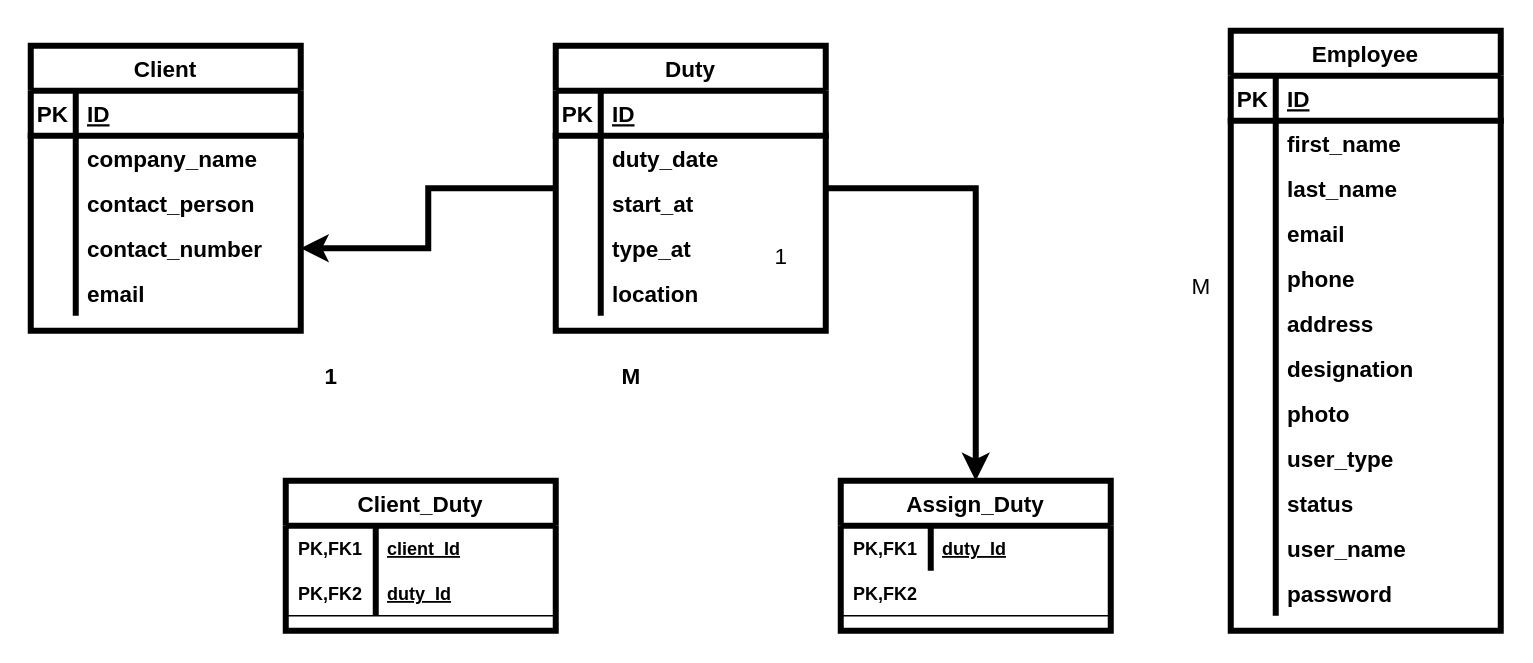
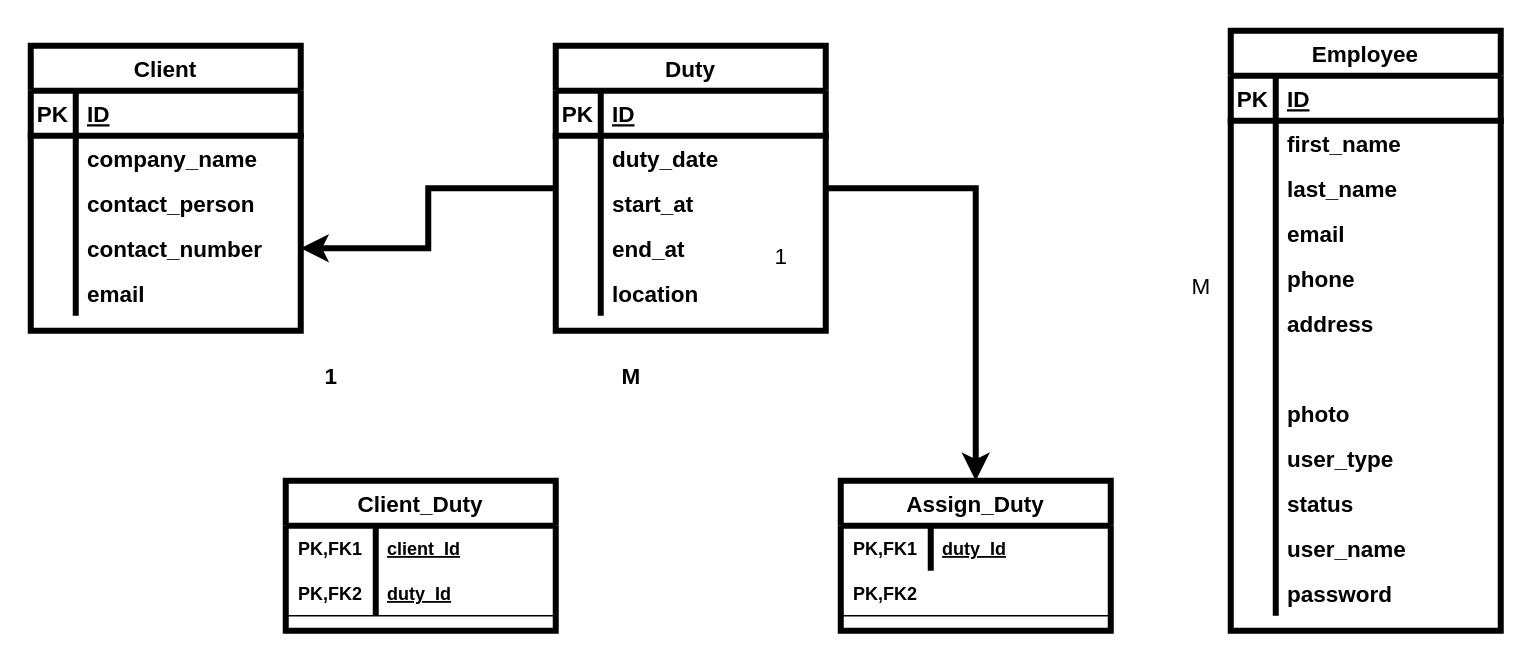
(656, 250) -> (650, 250)
(1388, 368) -> none
